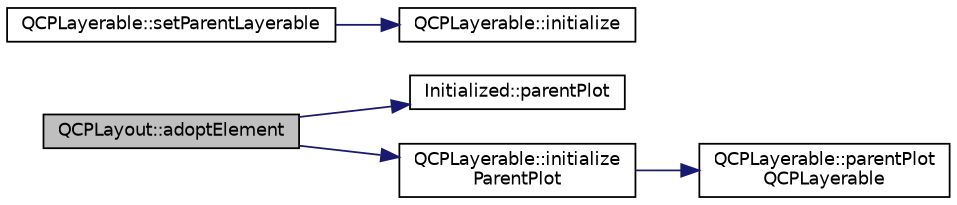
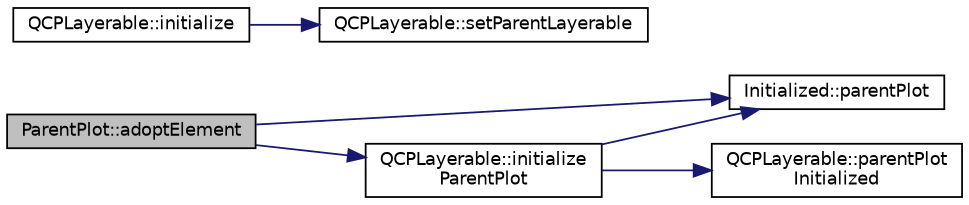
(359, 25) -> (275, 25)
none -> (672, 129)
(171, 131) -> (131, 131)
(824, 170) -> (837, 170)
